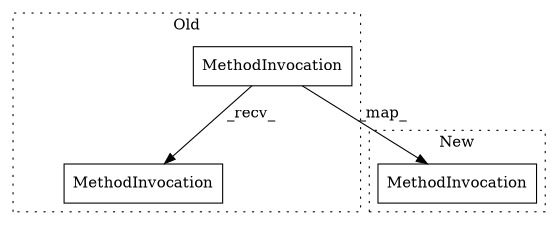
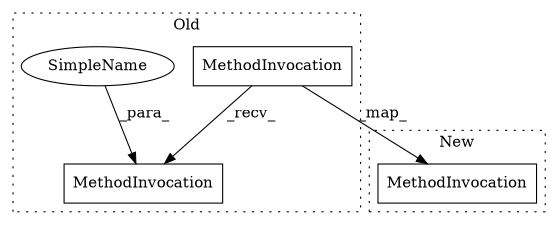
none -> (98, 66)
